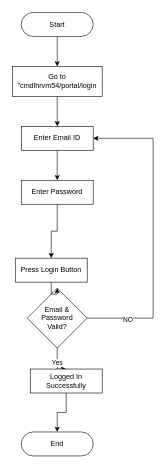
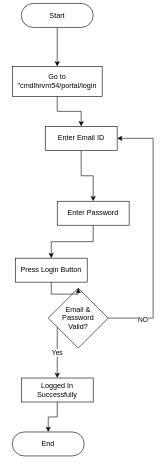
(57, 24) -> (57, 15)
(57, 138) -> (81, 138)
(57, 192) -> (93, 213)
(57, 318) -> (78, 318)
(66, 381) -> (57, 390)
(57, 444) -> (48, 444)
